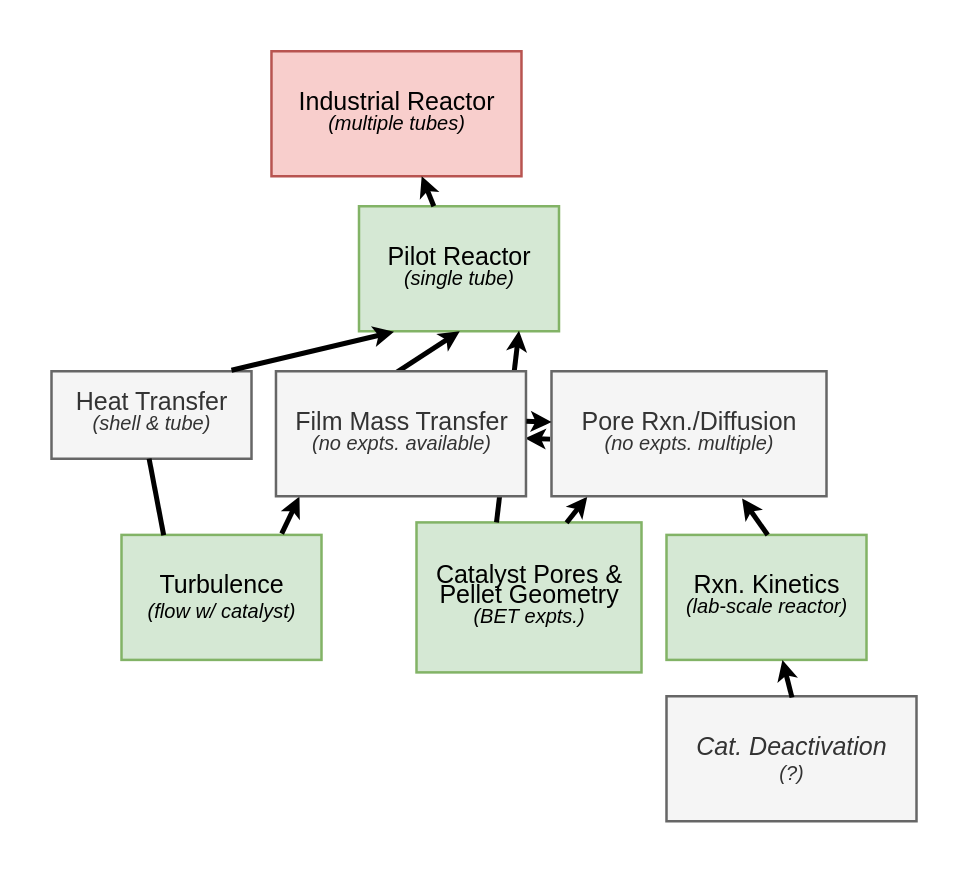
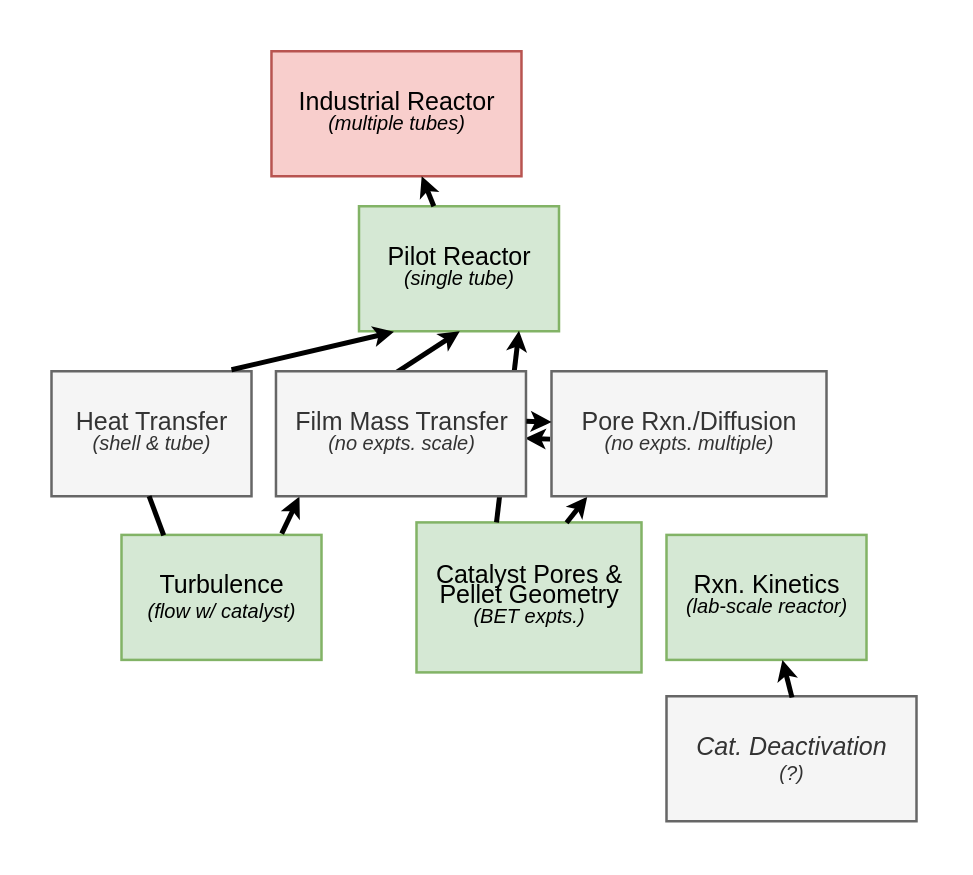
(151, 415) -> (151, 434)
(403, 434) -> (403, 434)
(759, 523) -> none
